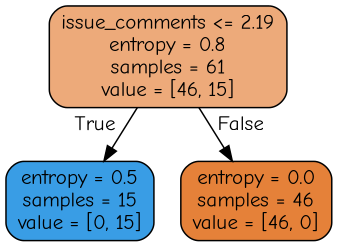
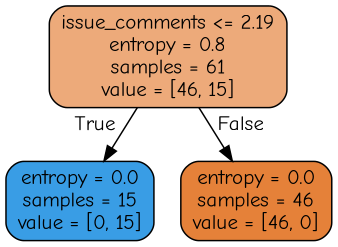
(80, 201) -> (80, 201)
